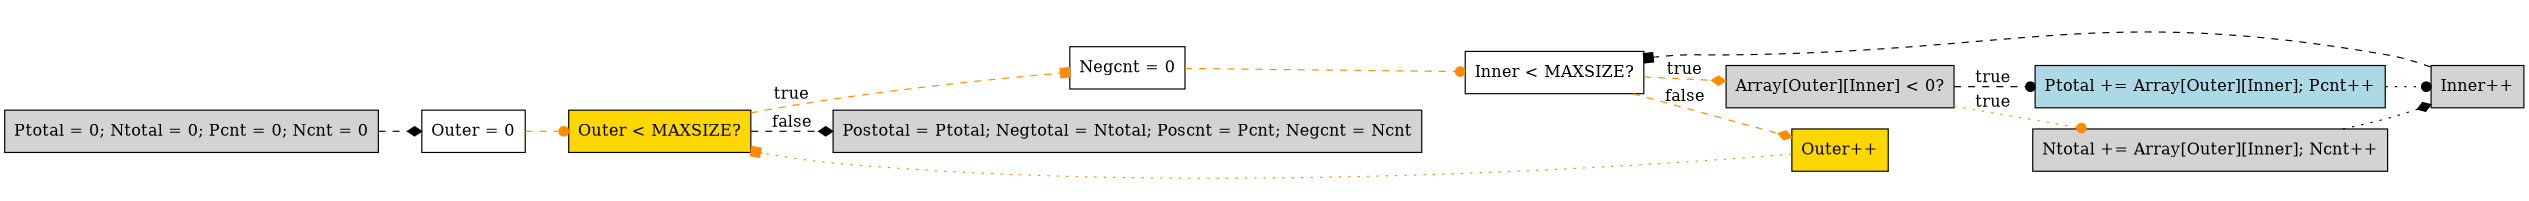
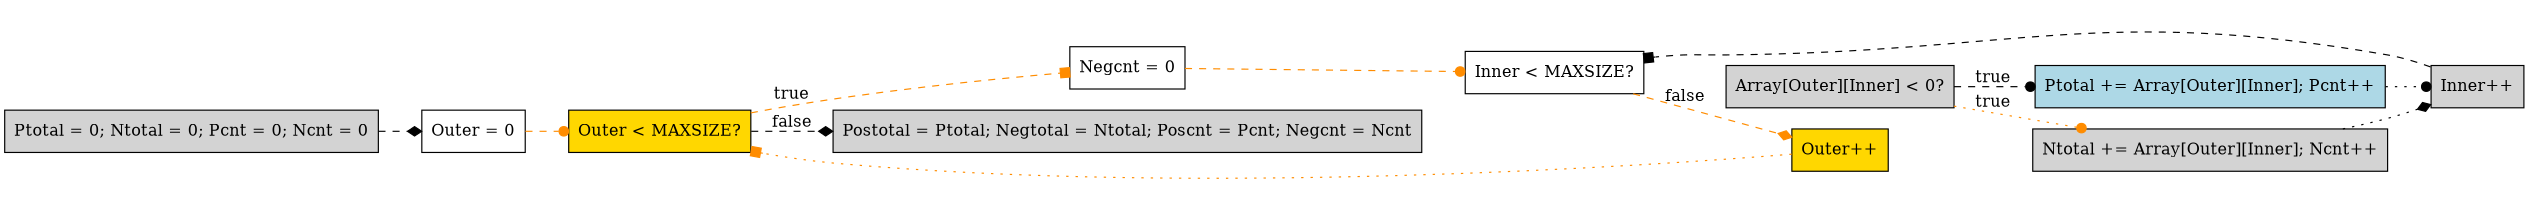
(1678, 79) -> none
